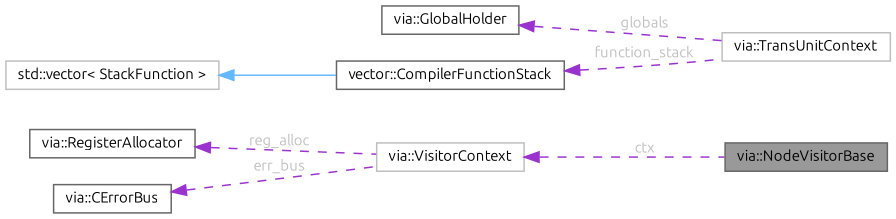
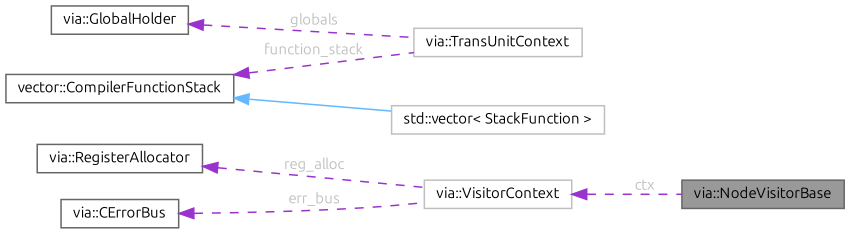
(285, 75) -> (320, 105)
